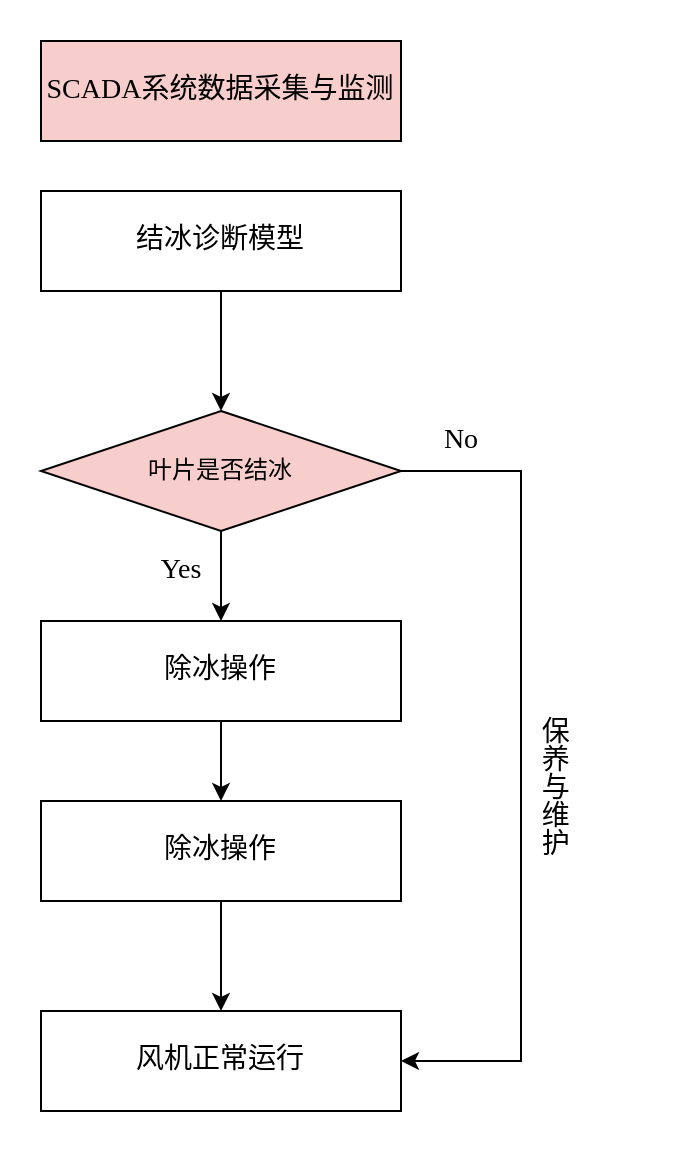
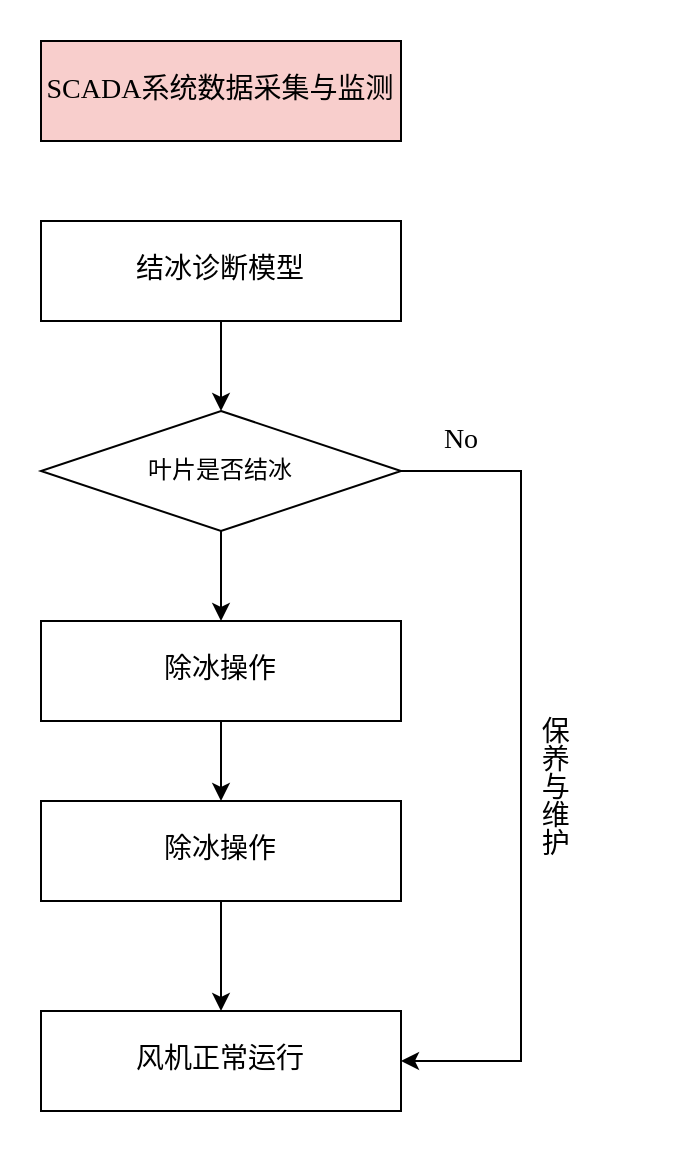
(221, 241) -> (221, 271)
(221, 471) -> (221, 471)
(181, 571) -> none
